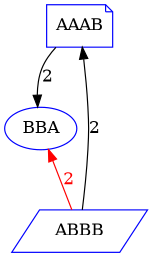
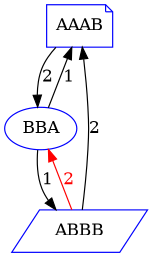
none -> (58, 83)
none -> (39, 176)
